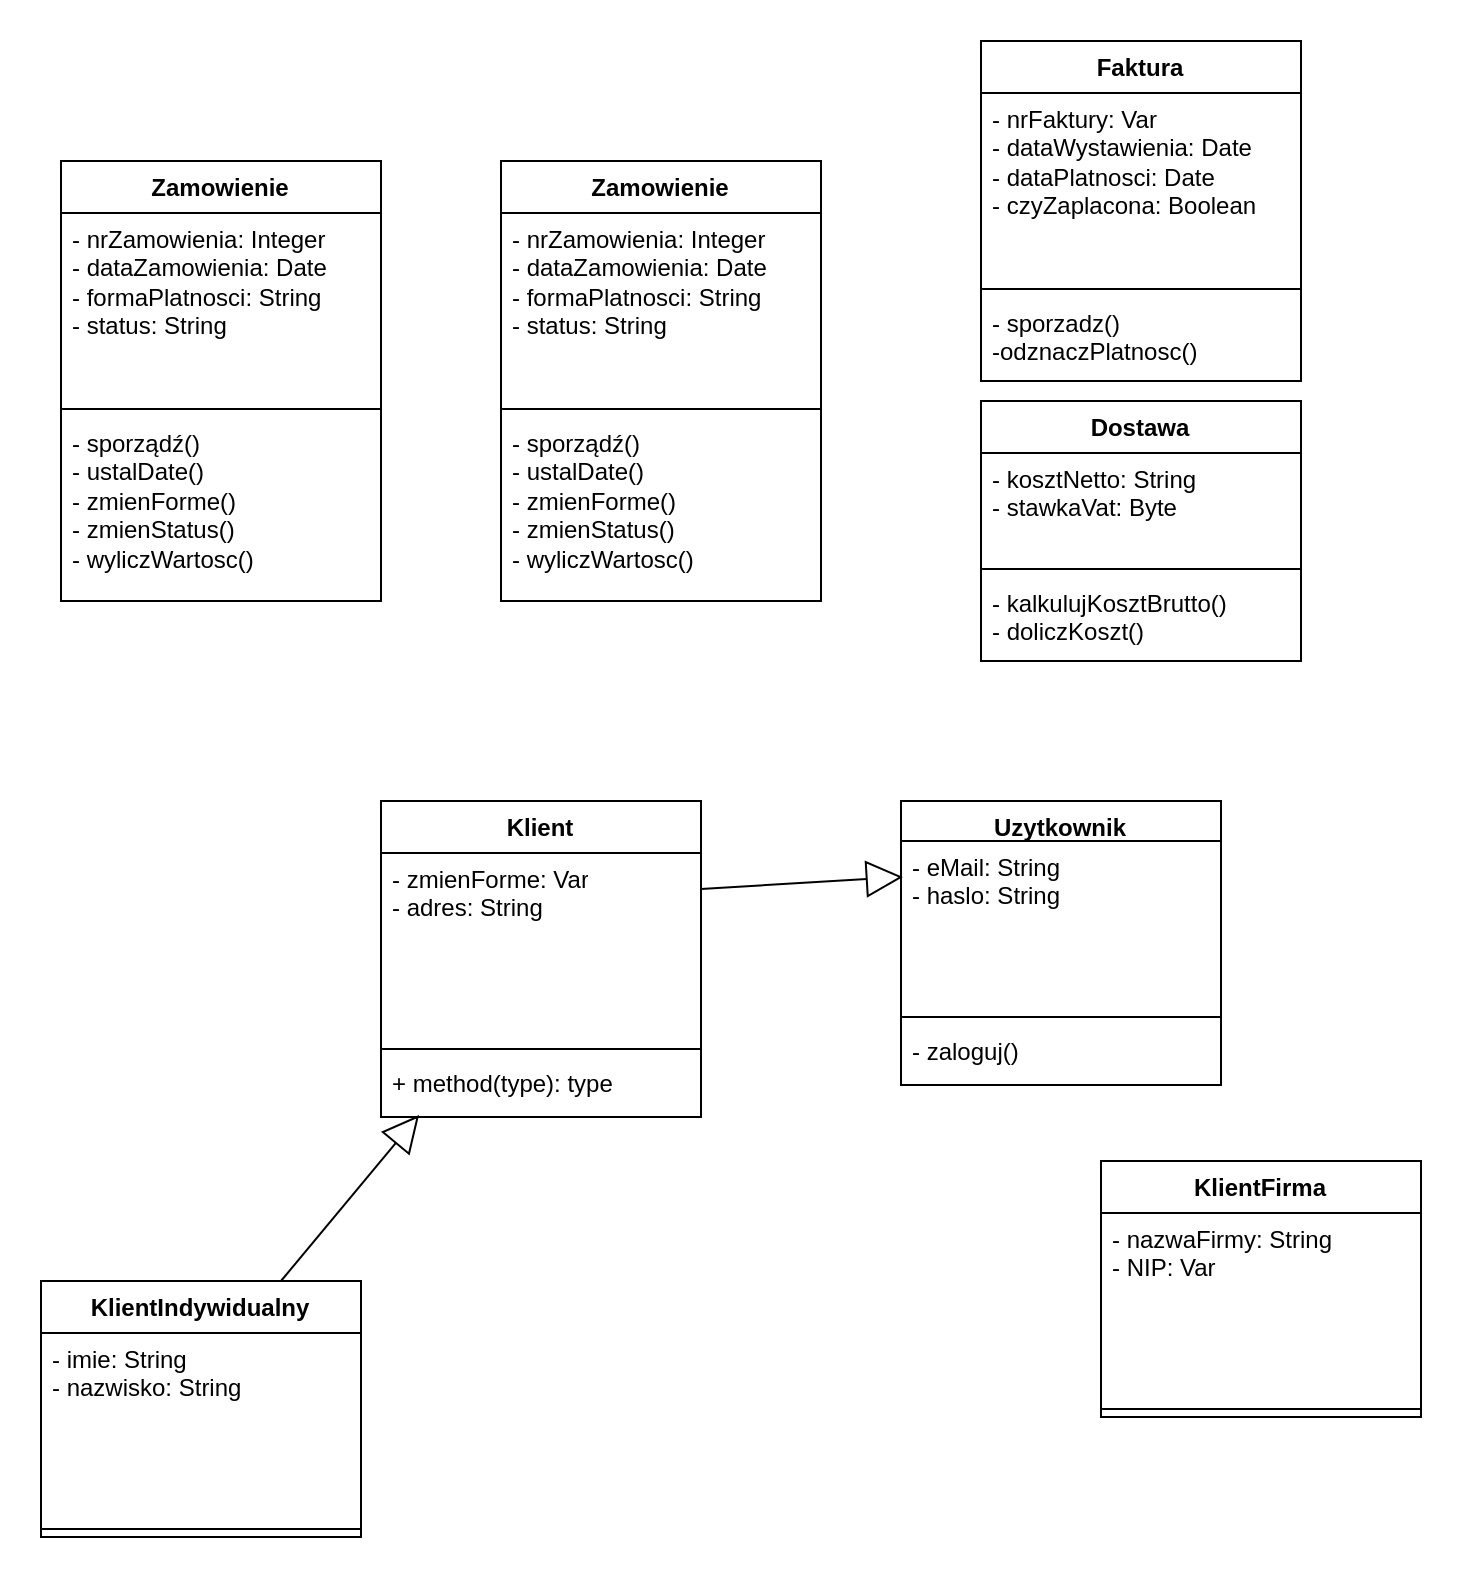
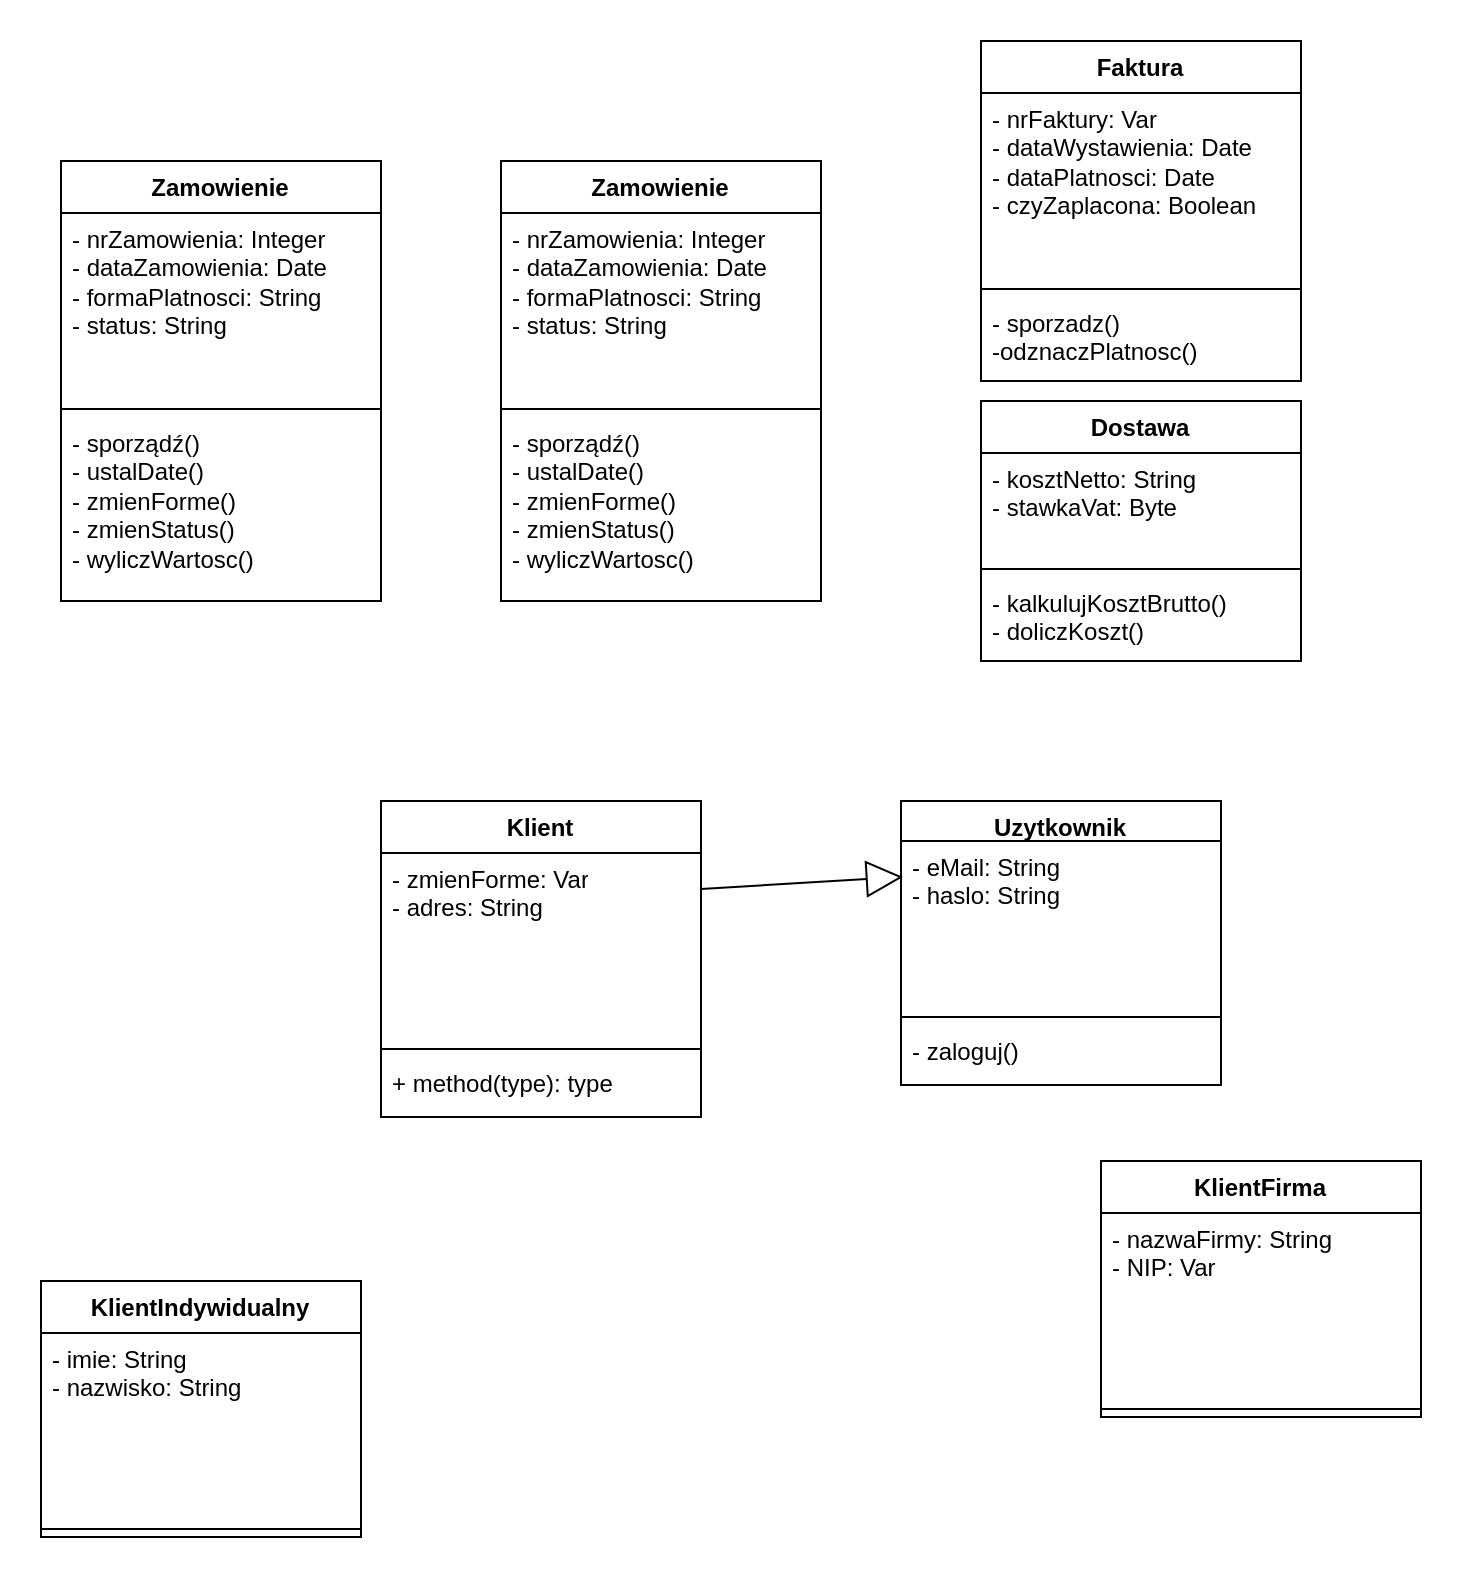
(338, 1212) -> none
